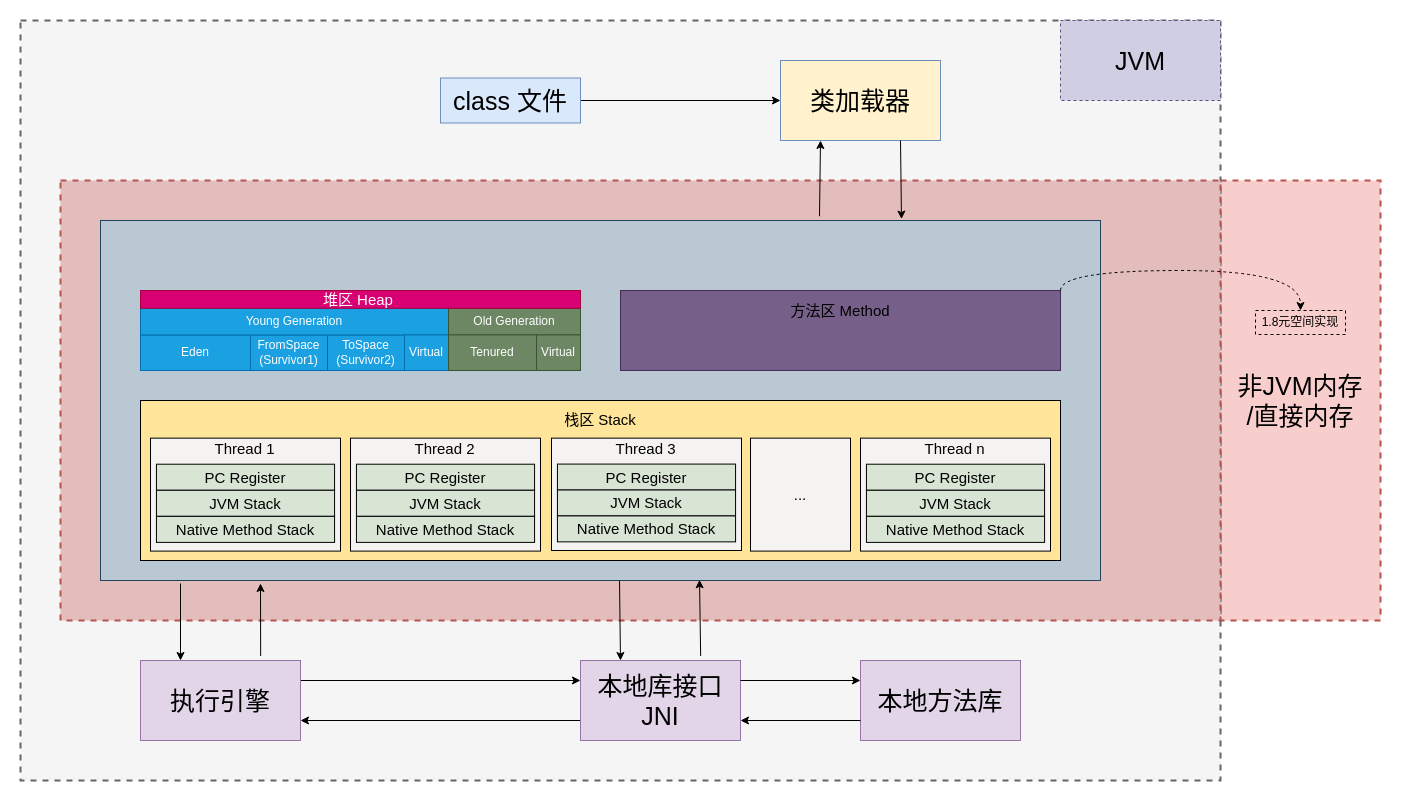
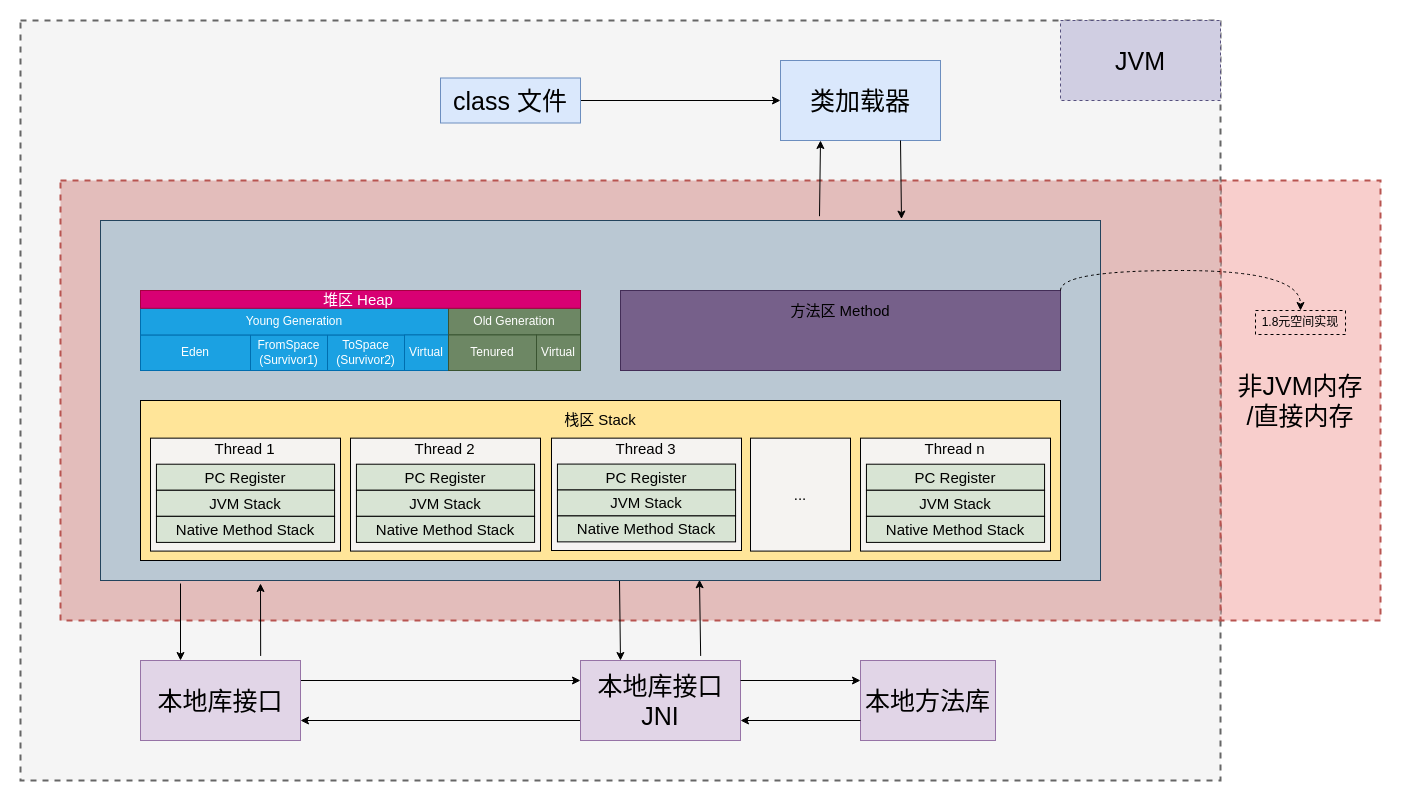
(861, 101) -> (861, 101)
(221, 701) -> (221, 701)
(941, 701) -> (928, 701)
